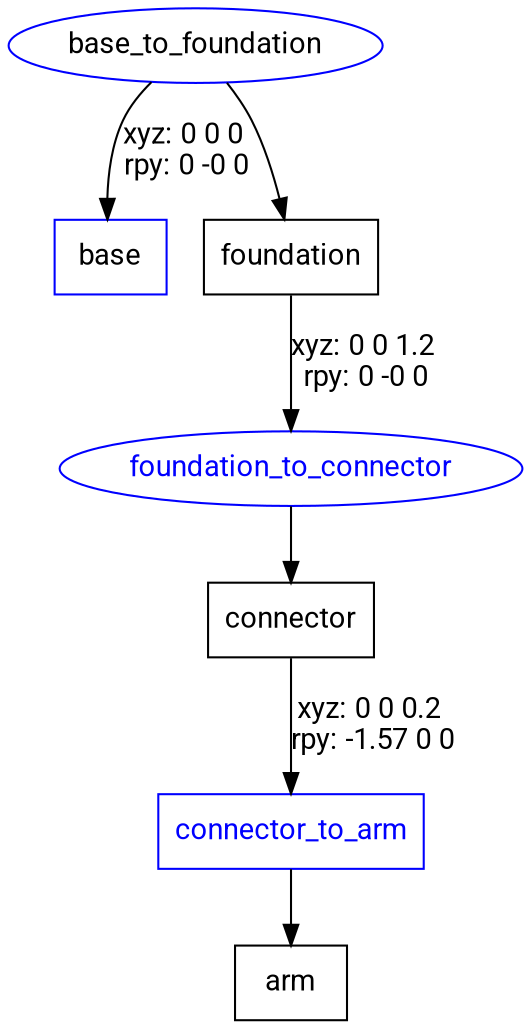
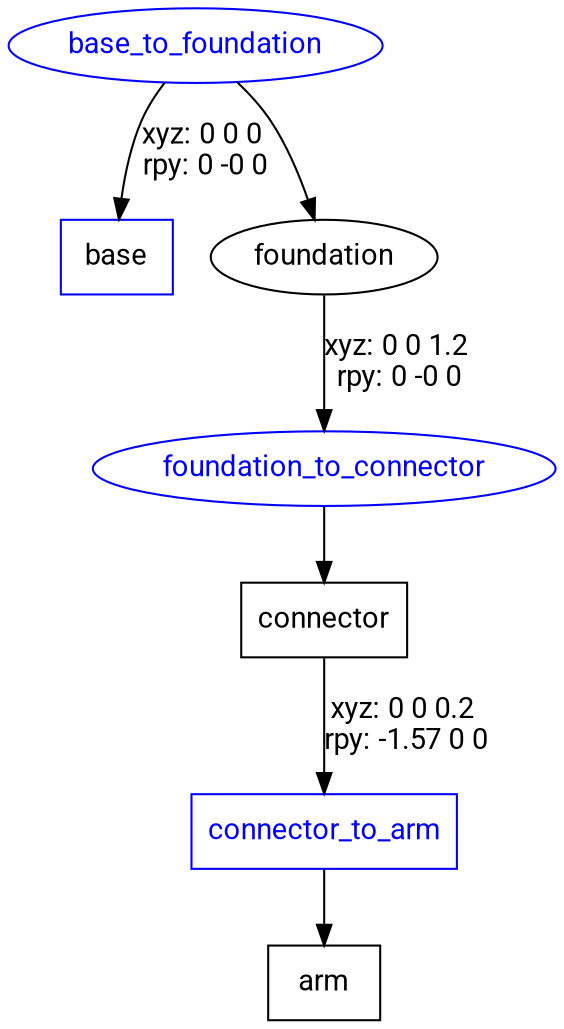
(196, 46) -> (196, 46)
(291, 257) -> (324, 257)
